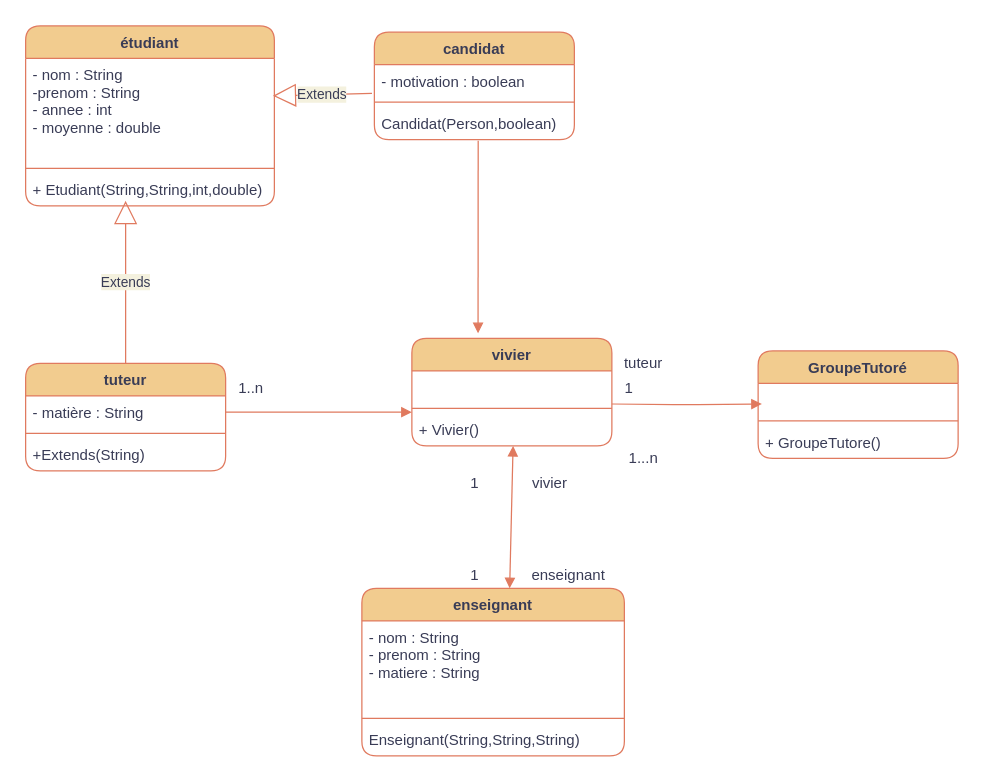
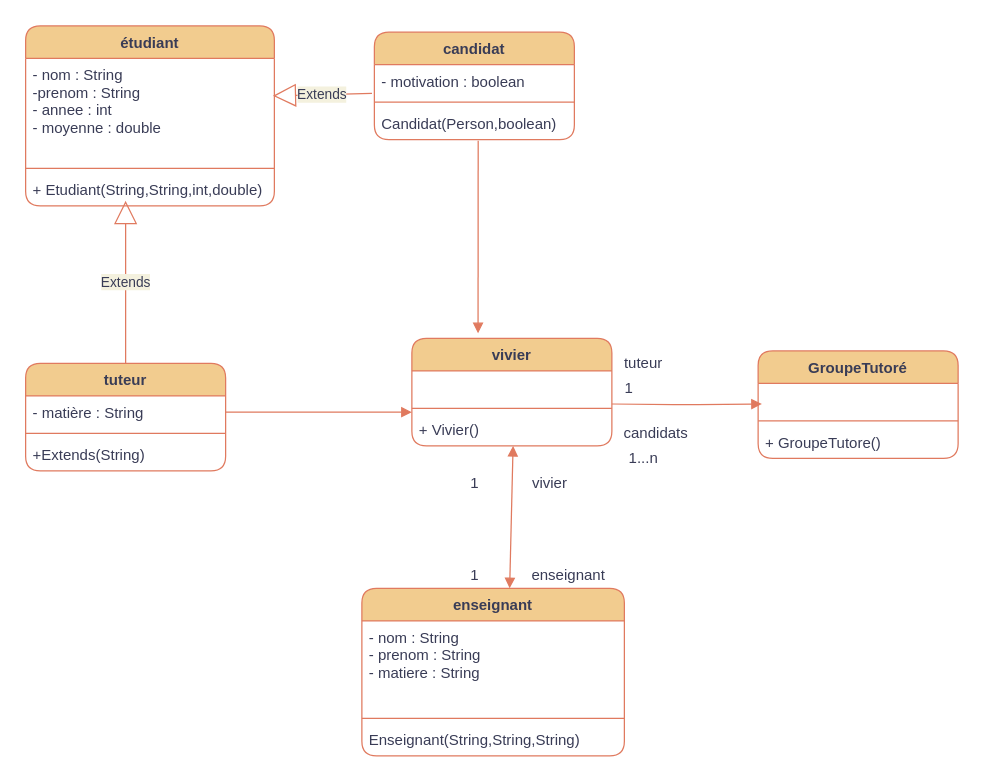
(251, 388) -> none
none -> (656, 433)
